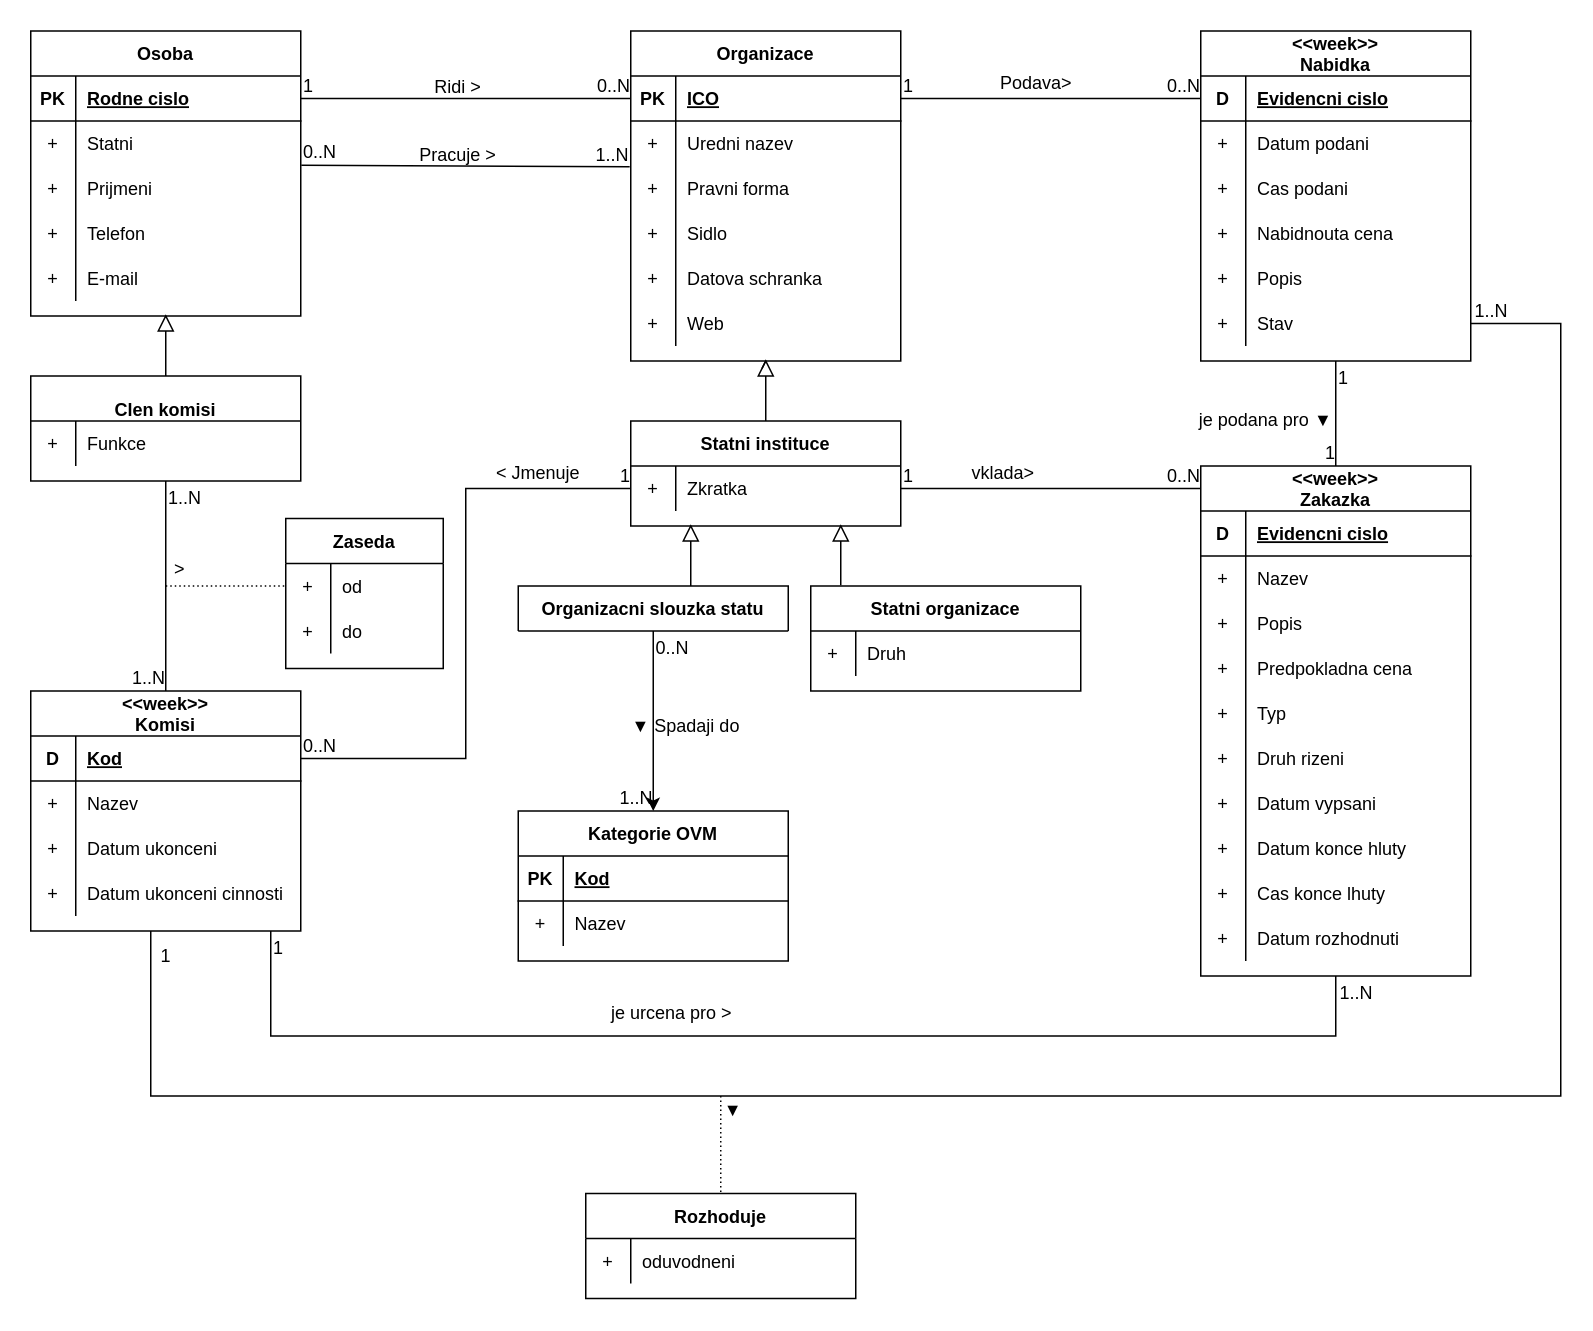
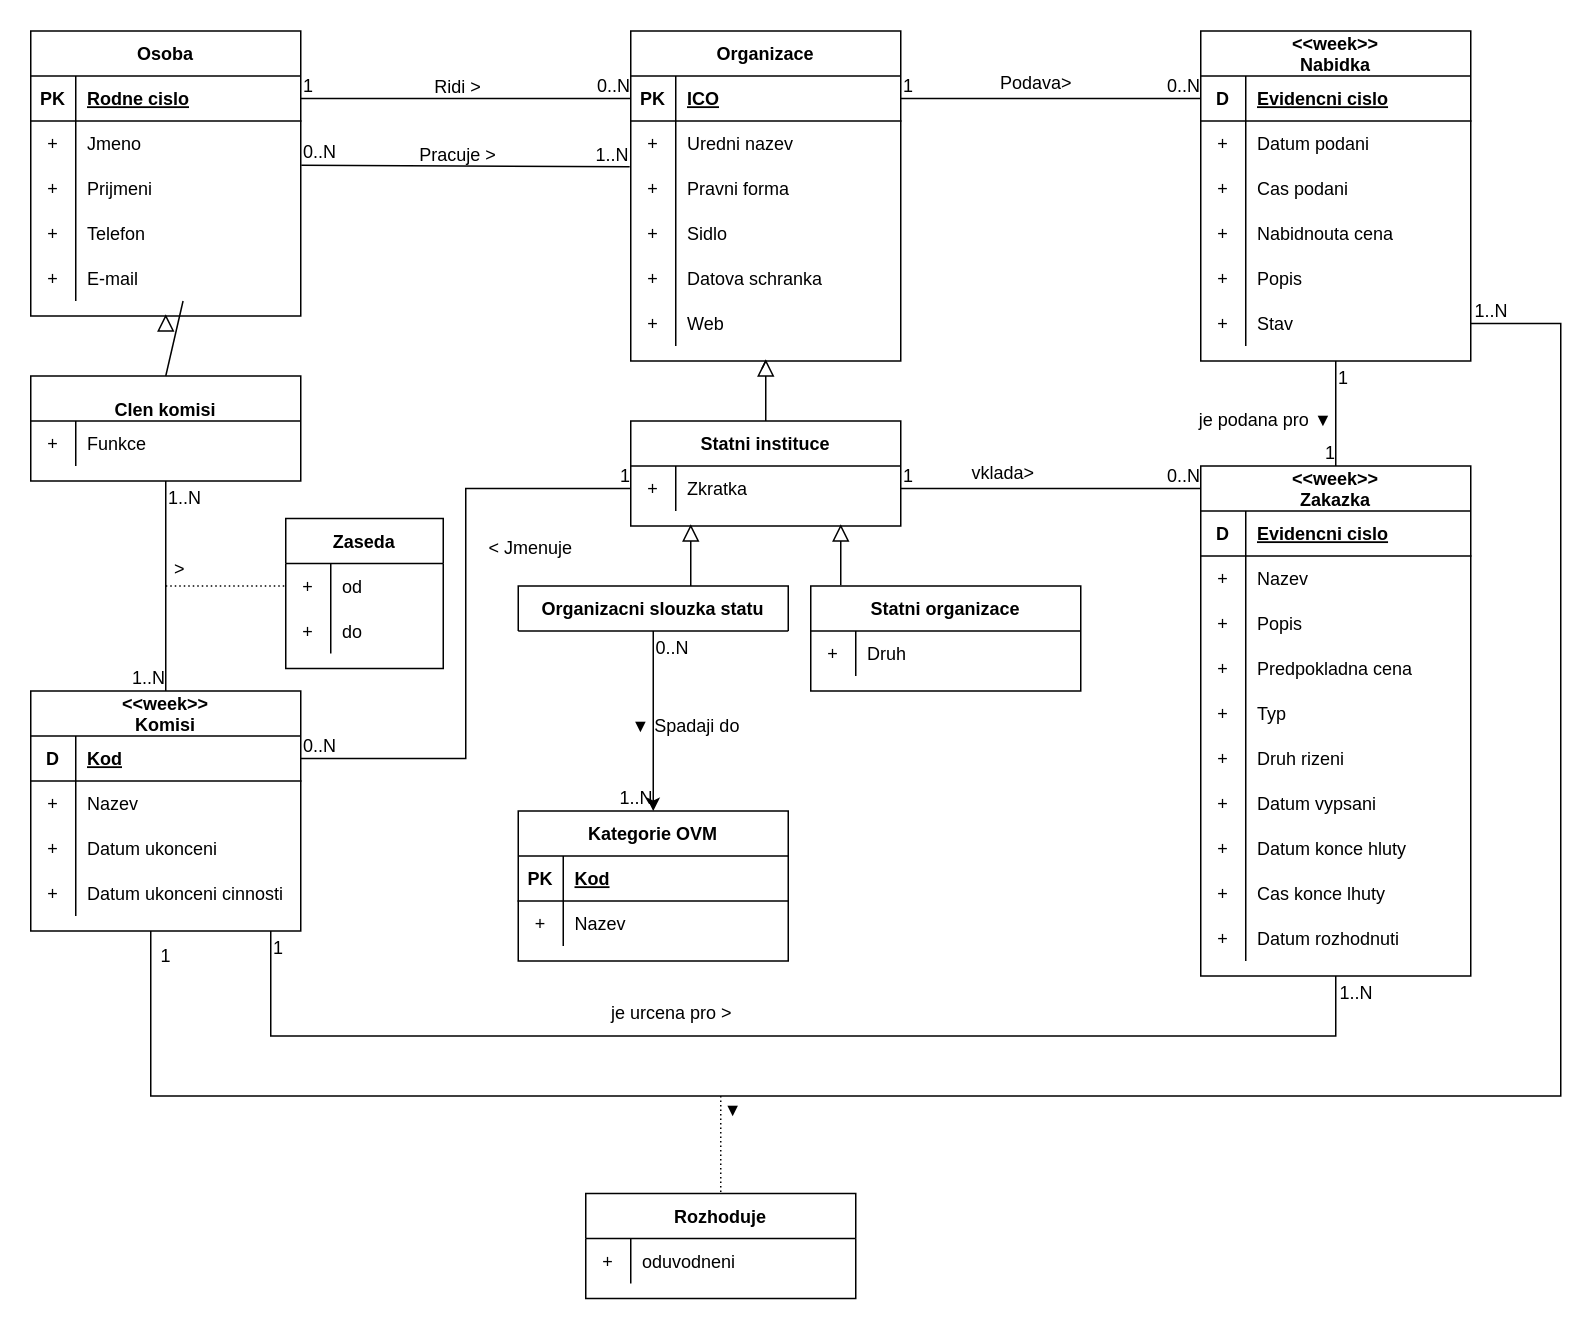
(115, 144) -> (112, 144)
(166, 353) -> (174, 338)
(537, 473) -> (530, 548)
